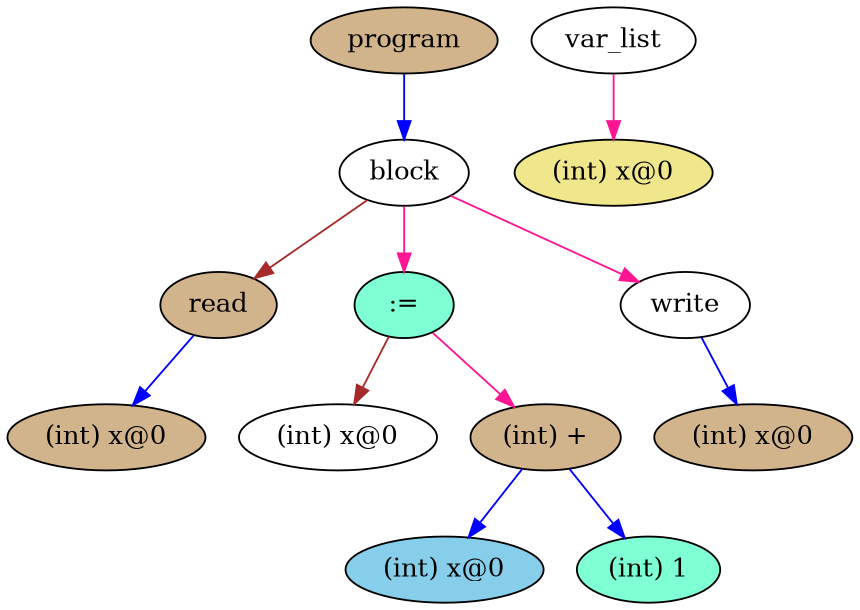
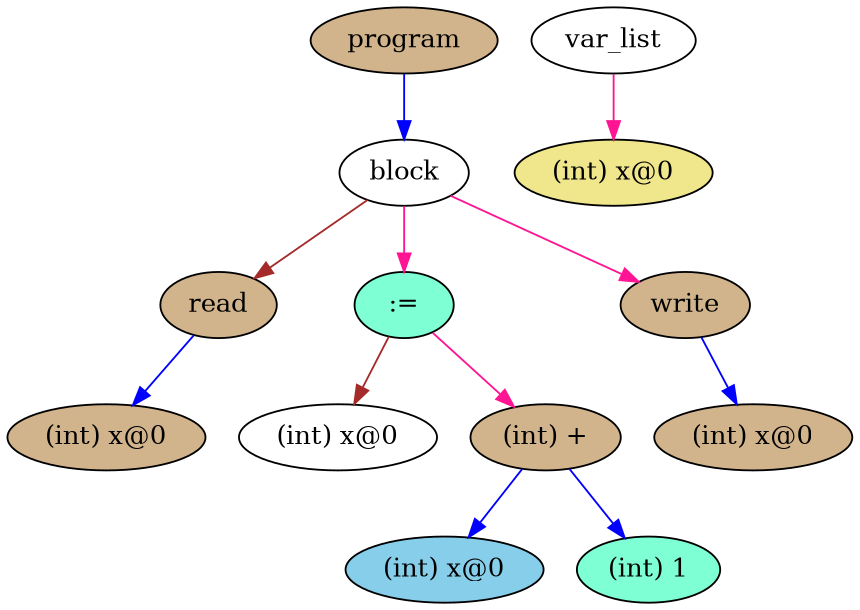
(685, 305) -> (685, 305)
